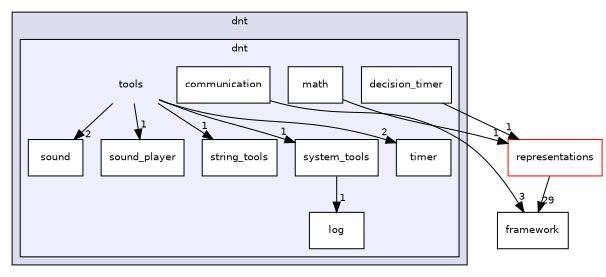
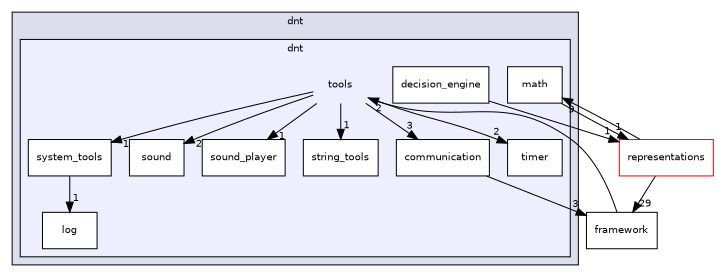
(406, 85) -> (441, 85)
none -> (506, 113)
none -> (387, 118)
none -> (606, 121)
